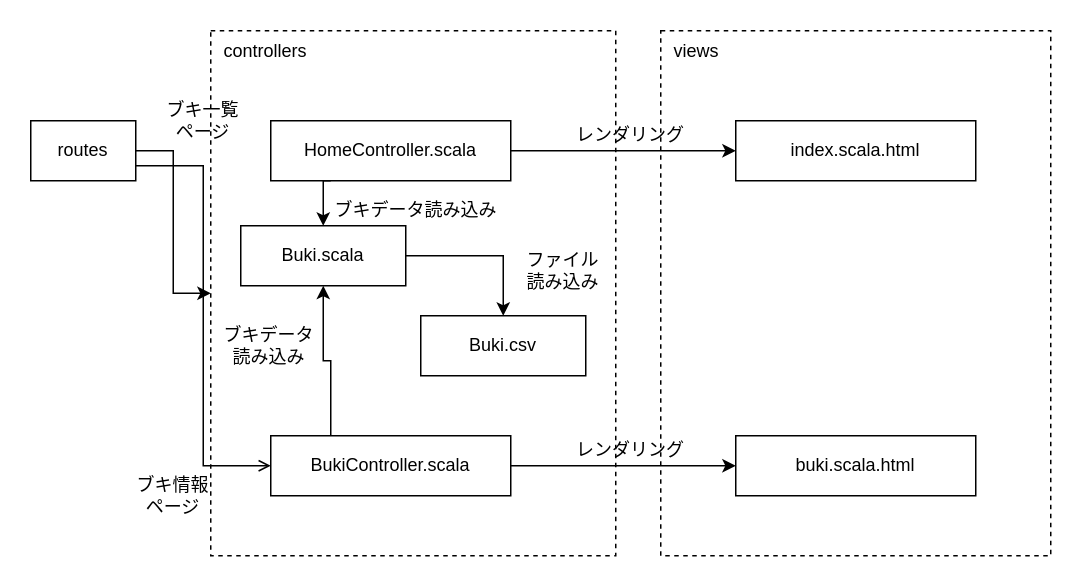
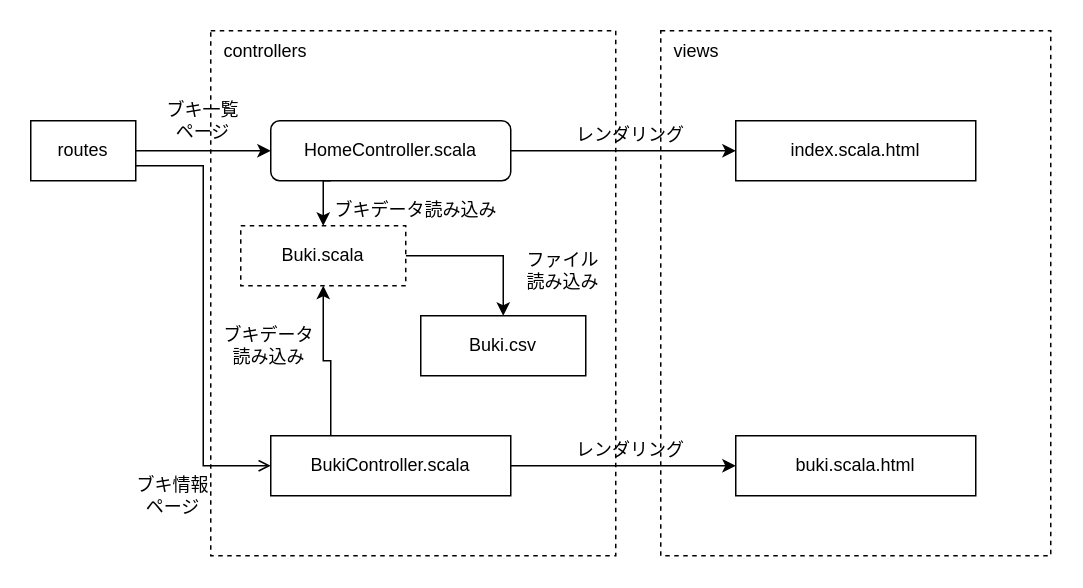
(391, 151) -> (391, 151)
(173, 234) -> (215, 151)
(323, 256) -> (323, 256)
